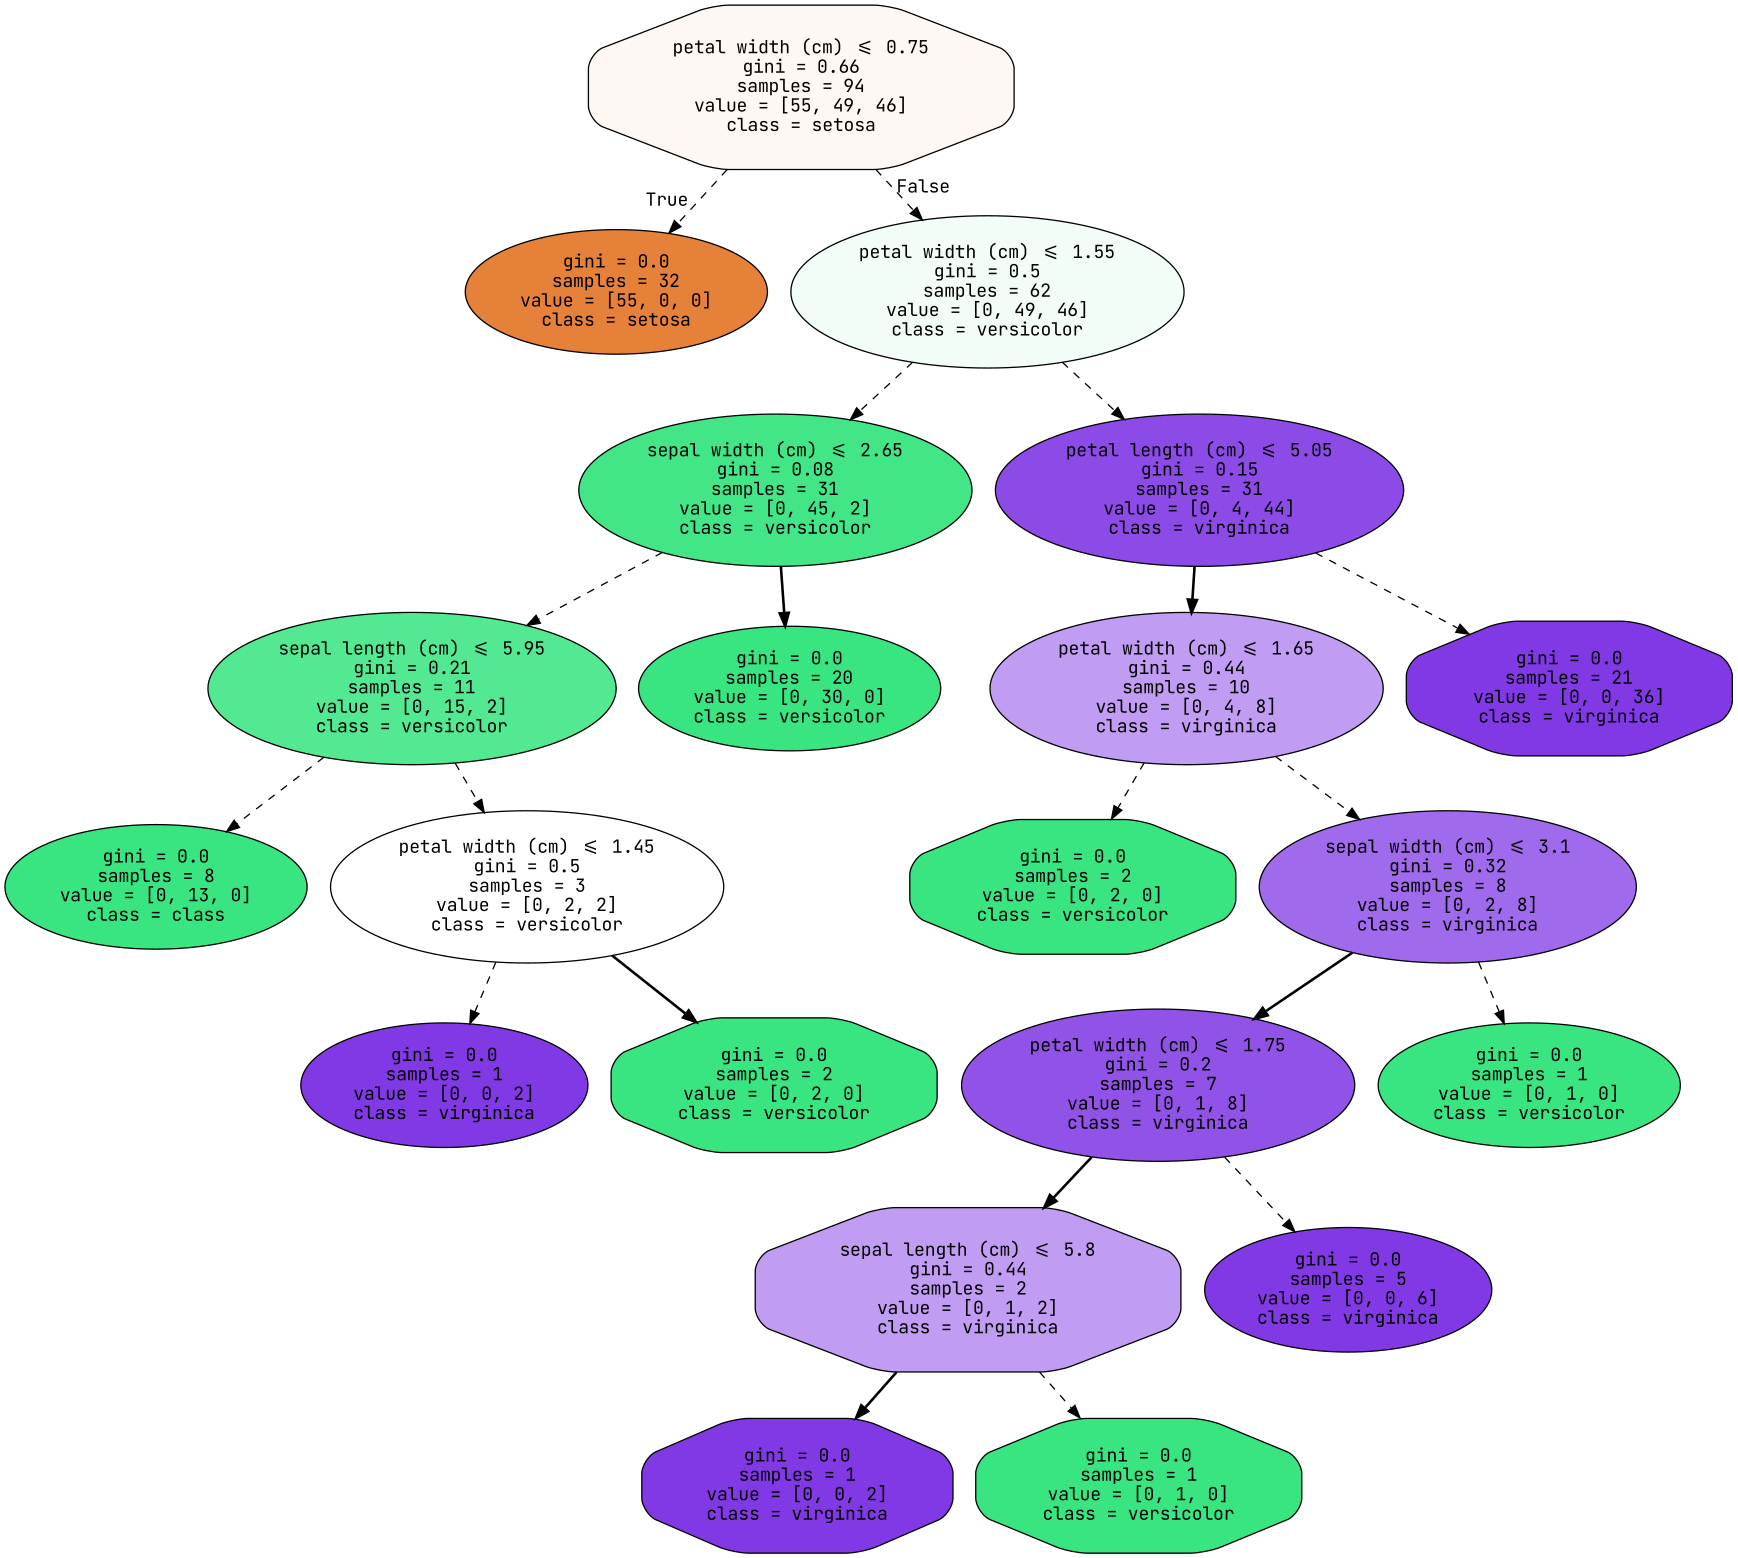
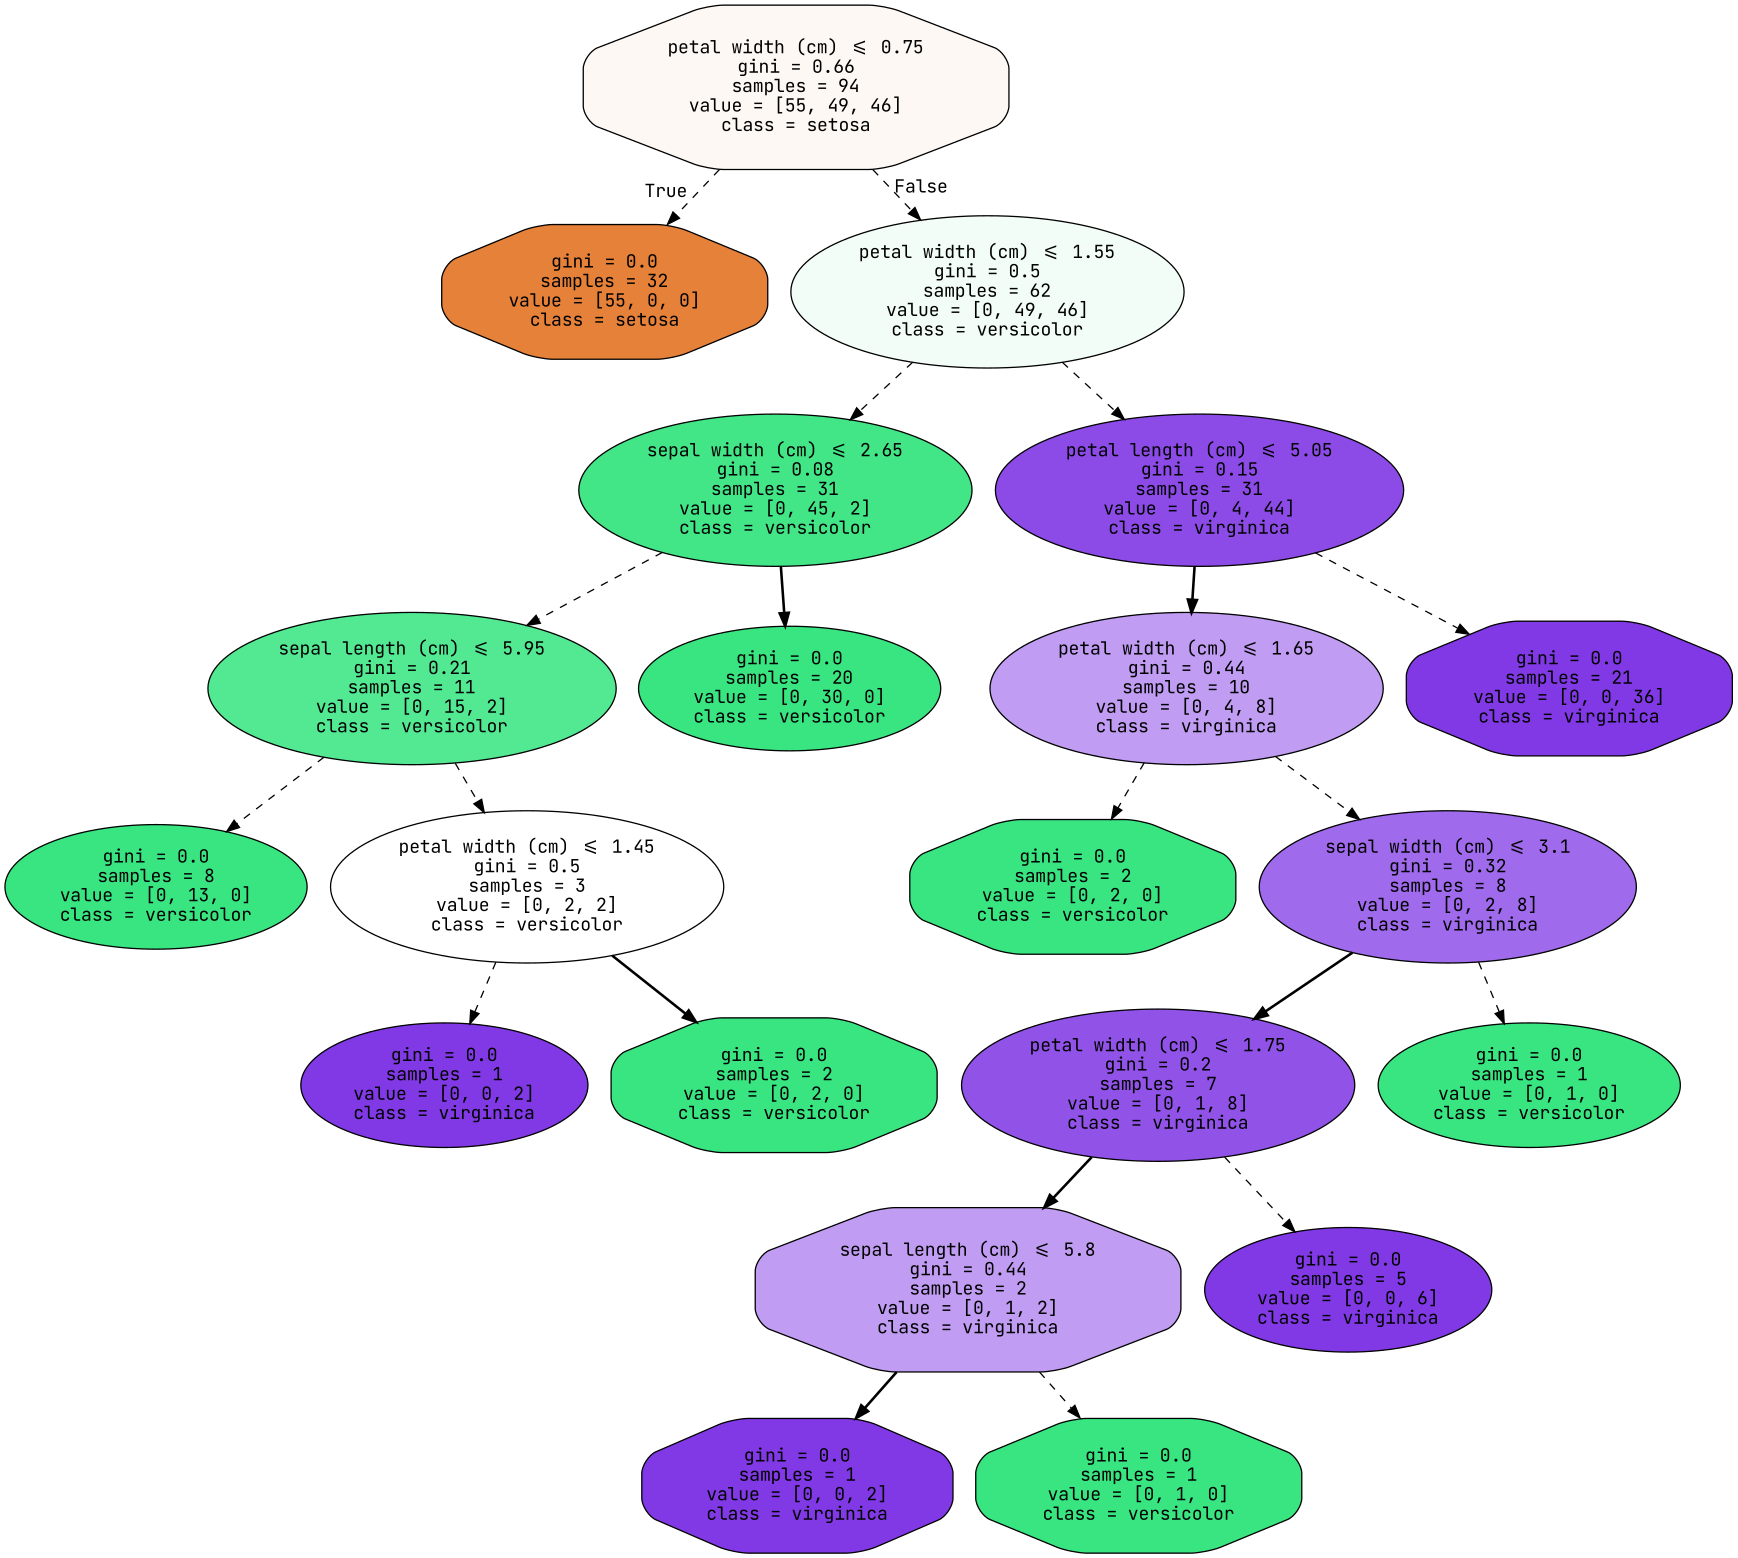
(616, 292) -> (605, 292)
(156, 887) -> (156, 887)
